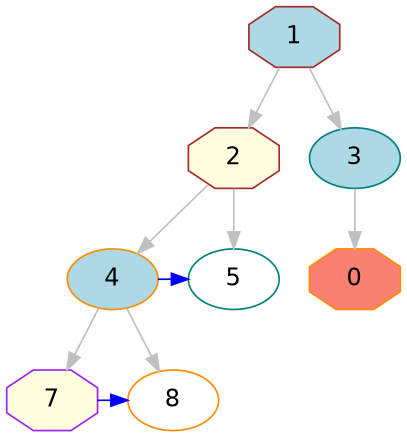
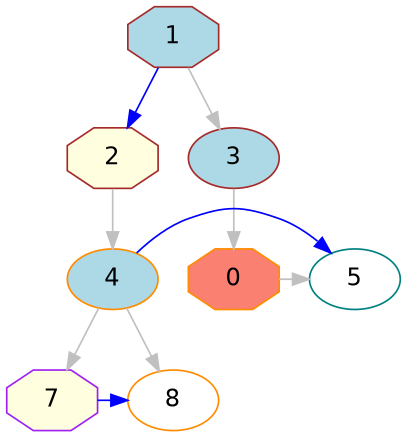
(268, 90) -> (147, 90)
(355, 158) -> (234, 158)
(234, 210) -> (286, 279)
